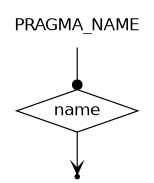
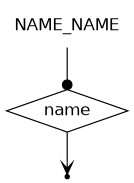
(77, 26) -> (67, 26)
